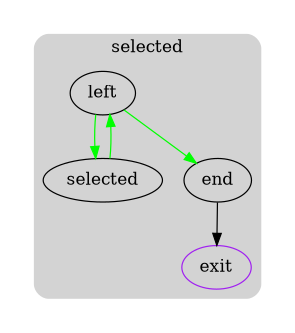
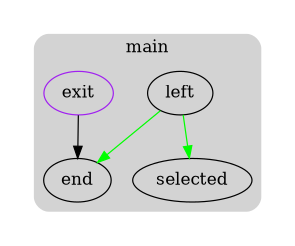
(148, 48) -> (148, 48)
(111, 143) -> none
(217, 218) -> (78, 131)
